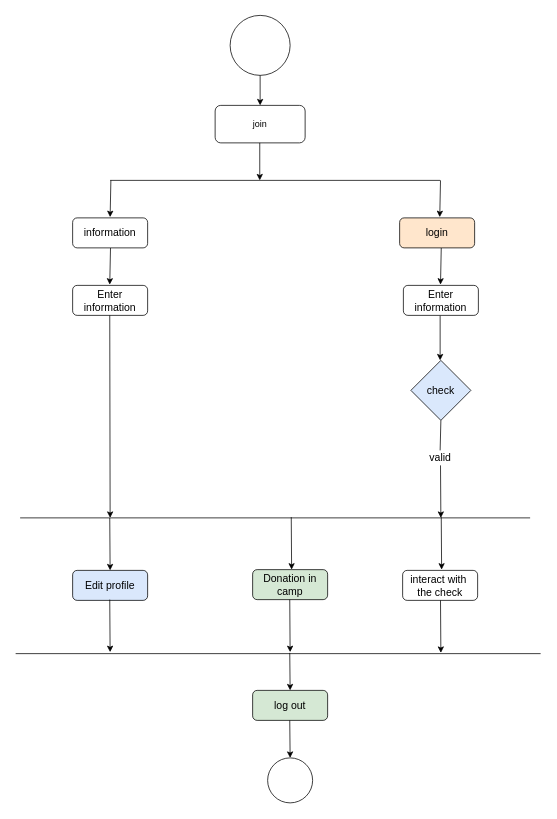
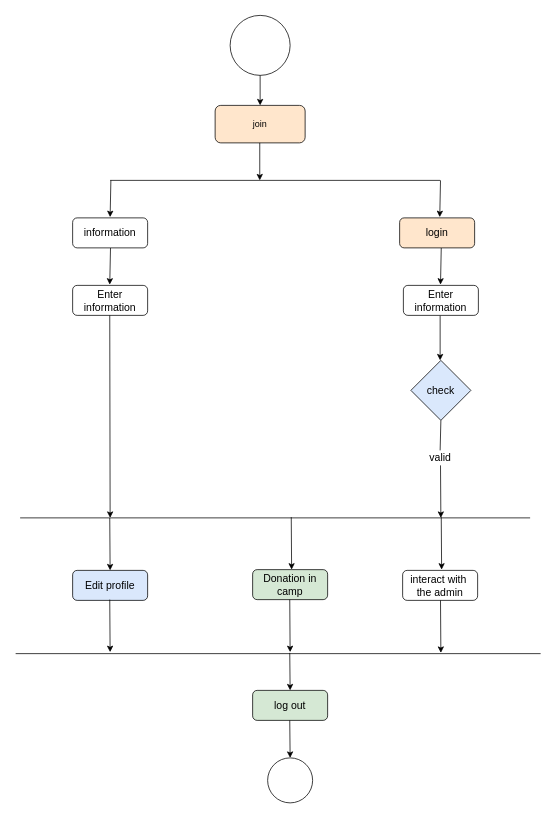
(260, 124) -> (260, 124)
(440, 585) -> (440, 585)
